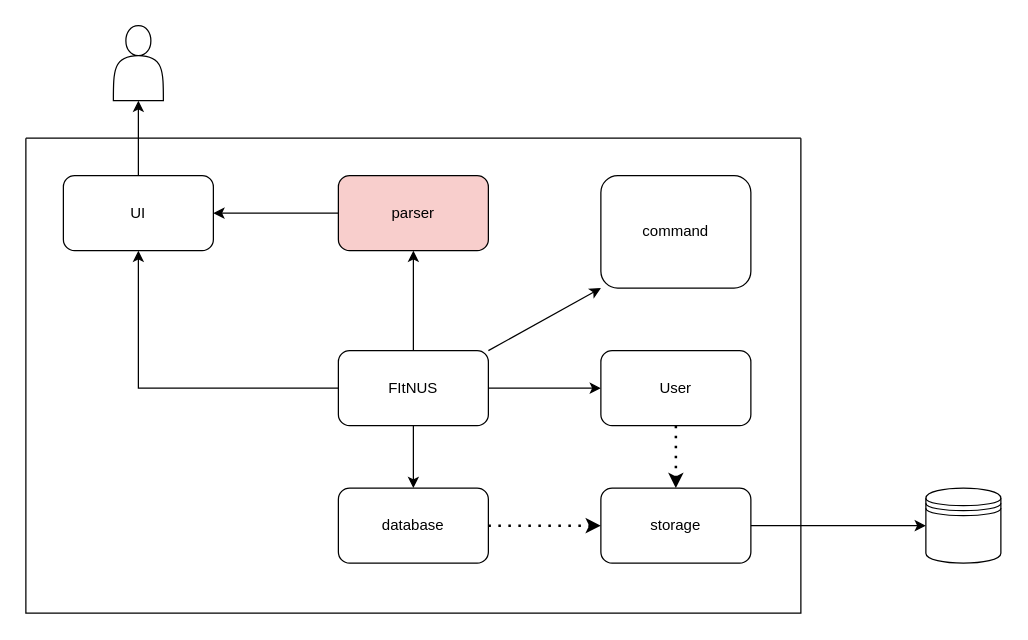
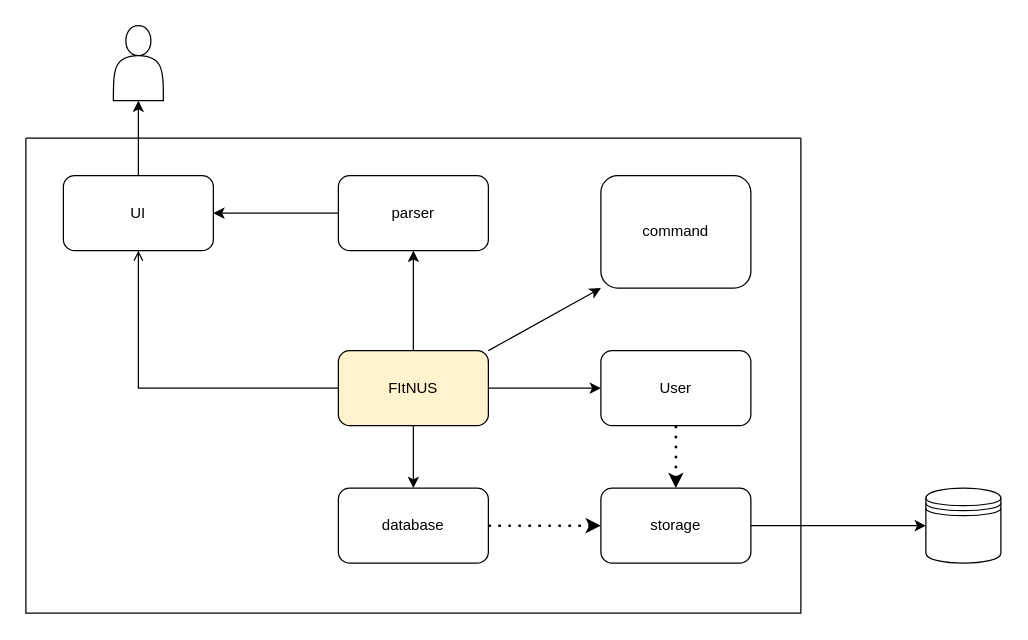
(413, 213) -> (413, 213)
(138, 260) -> (138, 257)
(413, 388) -> (413, 388)
